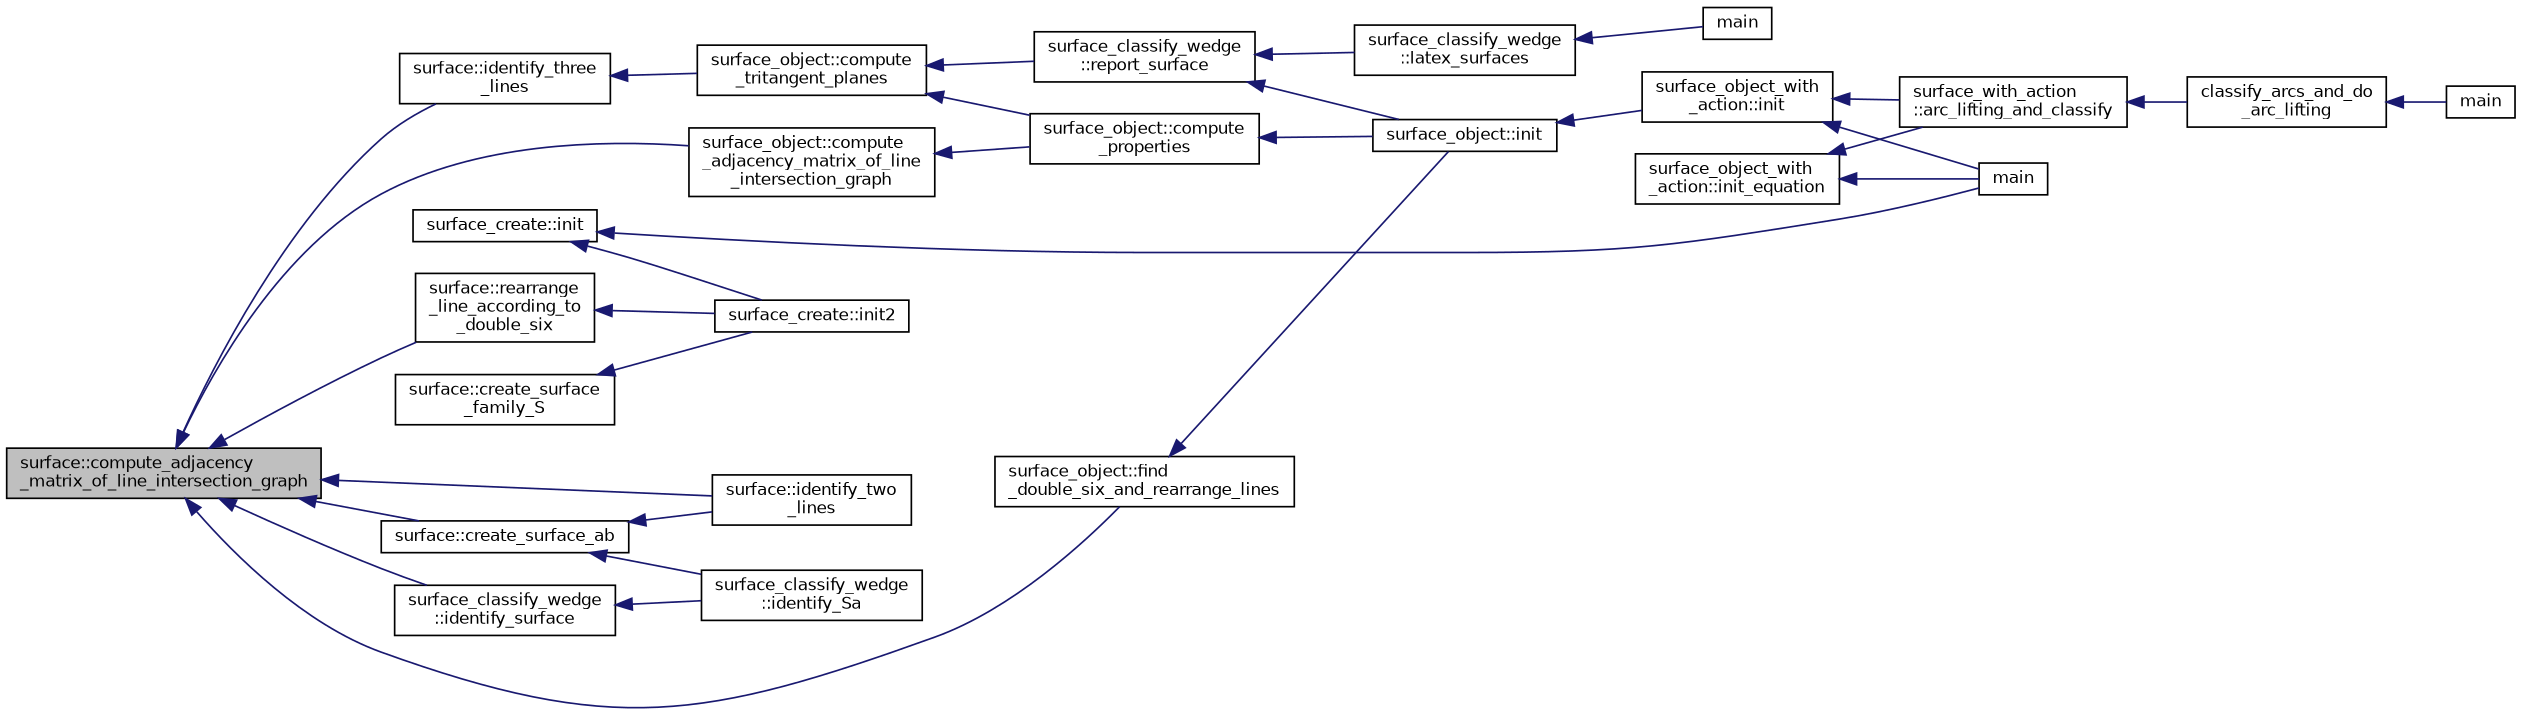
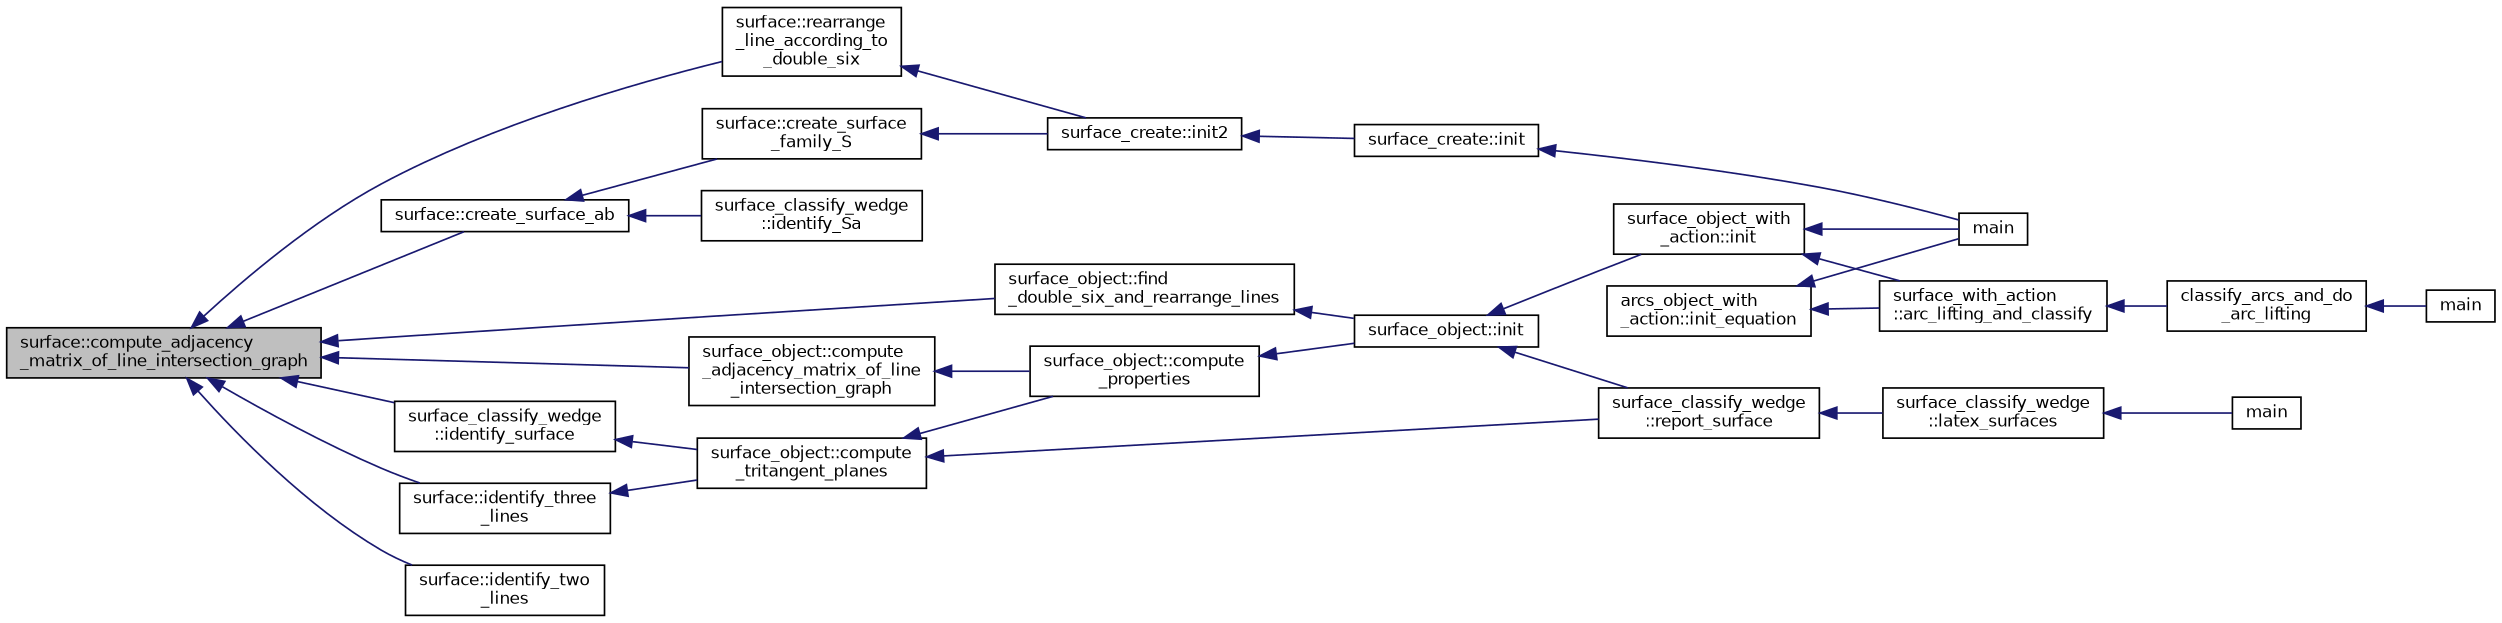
(1331, 103) -> (1571, 370)
(1737, 179) -> (1709, 311)
(675, 272) -> (1307, 137)
(679, 516) -> (650, 177)
(667, 602) -> (665, 446)
